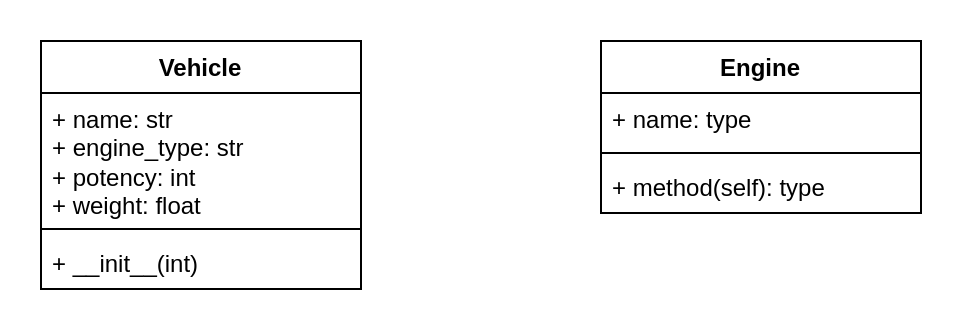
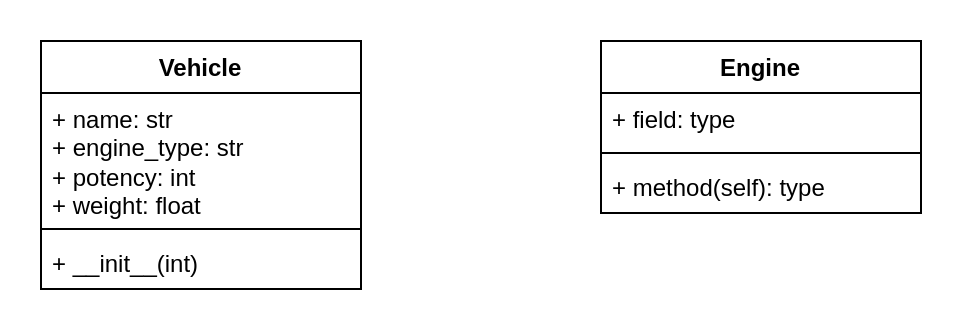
(684, 121) -> (685, 121)
